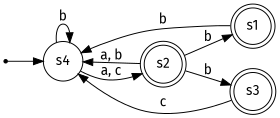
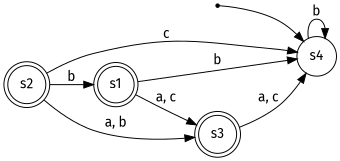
(112, 56) -> (166, 34)
(208, 71) -> (116, 123)
(106, 80) -> none
(163, 103) -> (269, 98)
none -> (162, 108)
